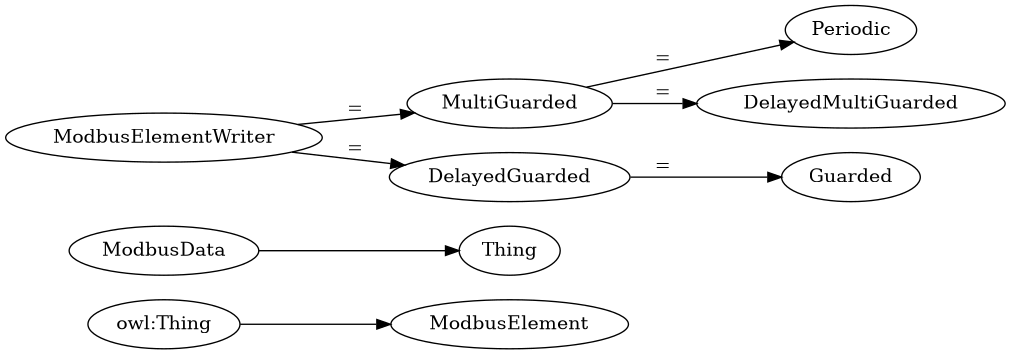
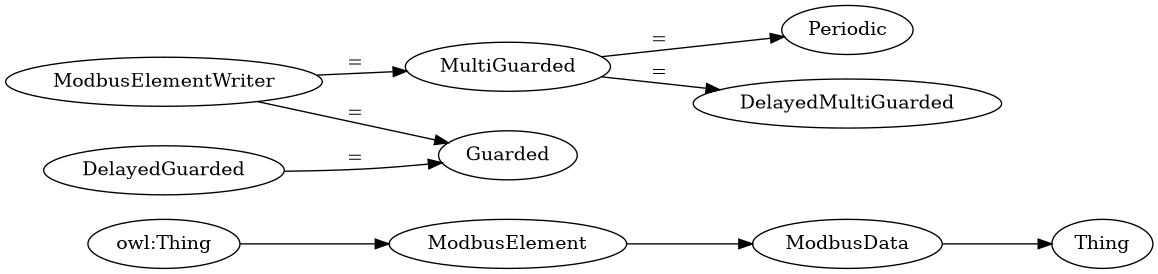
(341, 158) -> (346, 121)
none -> (683, 244)
